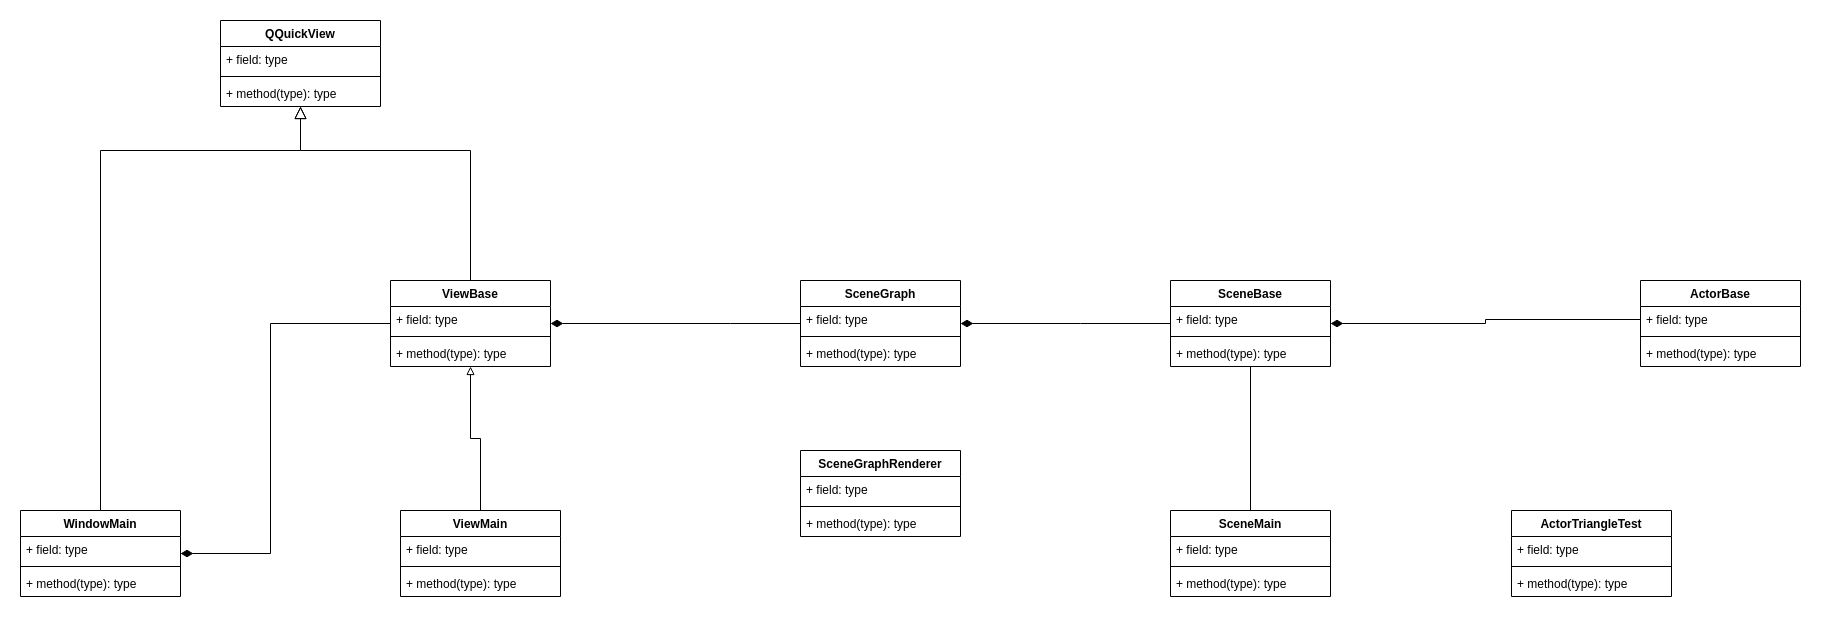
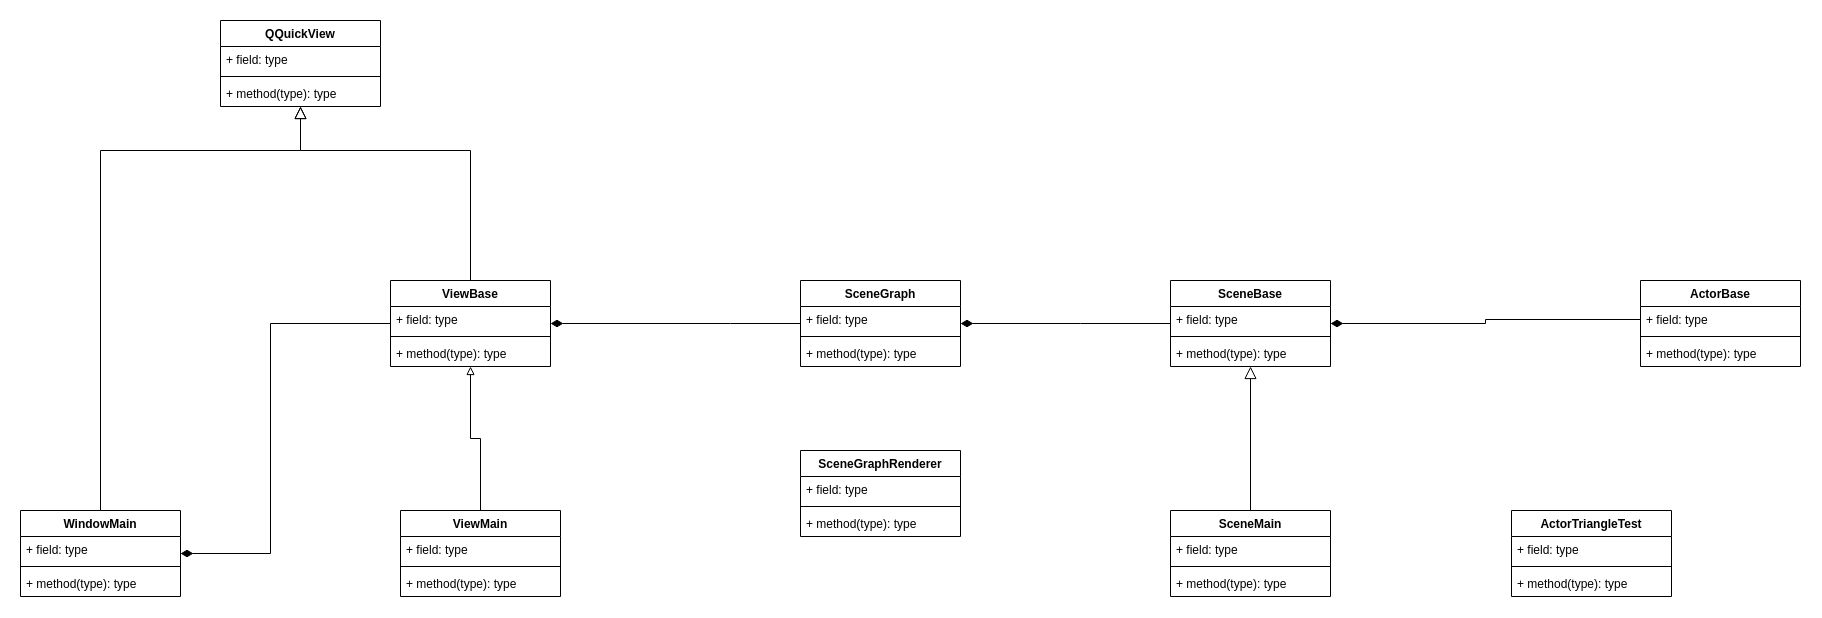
(1251, 375) -> (1251, 380)
